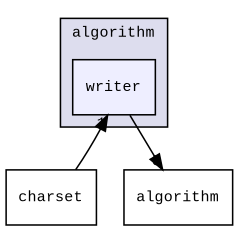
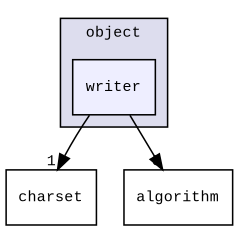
(114, 33) -> (114, 33)
(89, 150) -> (75, 137)
